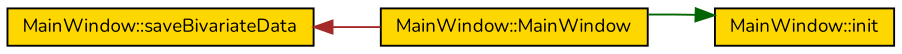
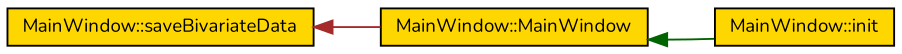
(672, 15) -> (691, 39)
